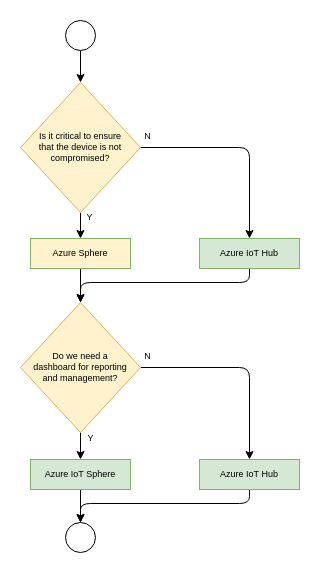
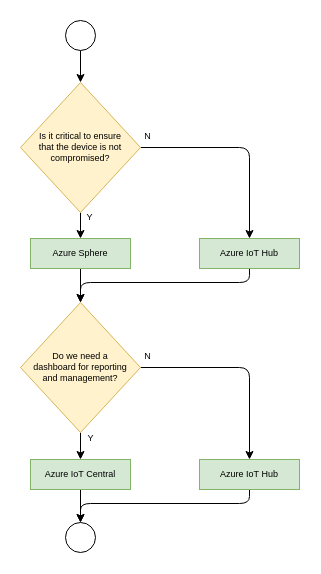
(81, 254) -> (81, 254)
(81, 475) -> (81, 475)
